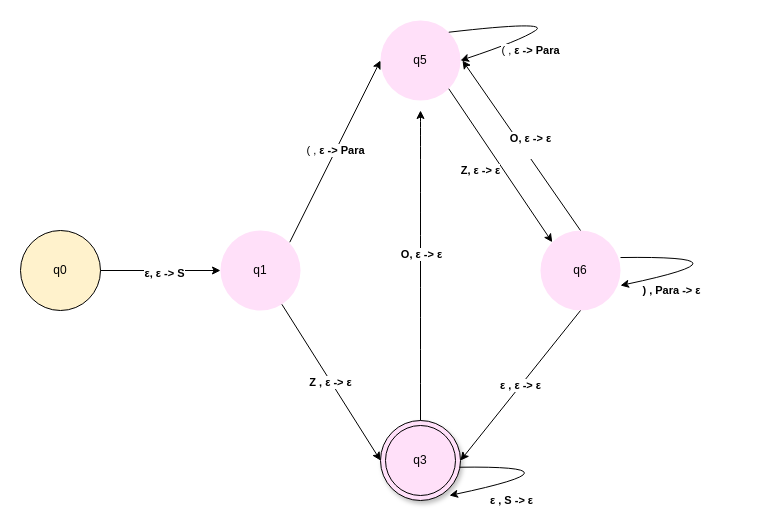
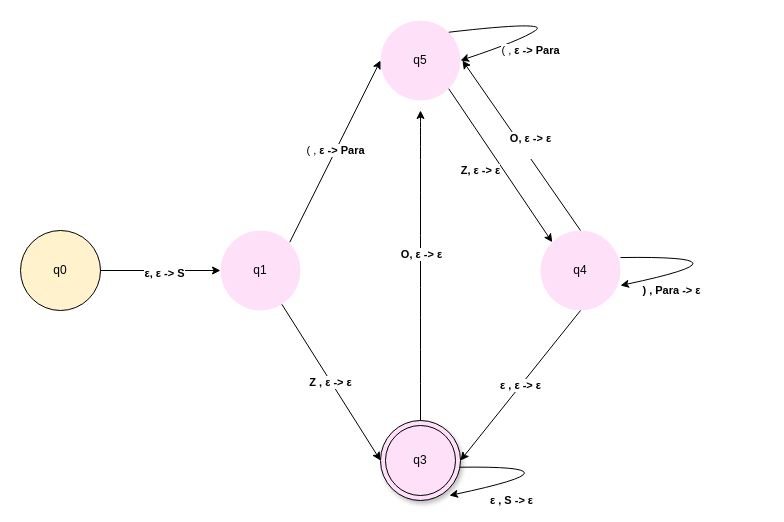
(581, 271) -> (581, 271)
